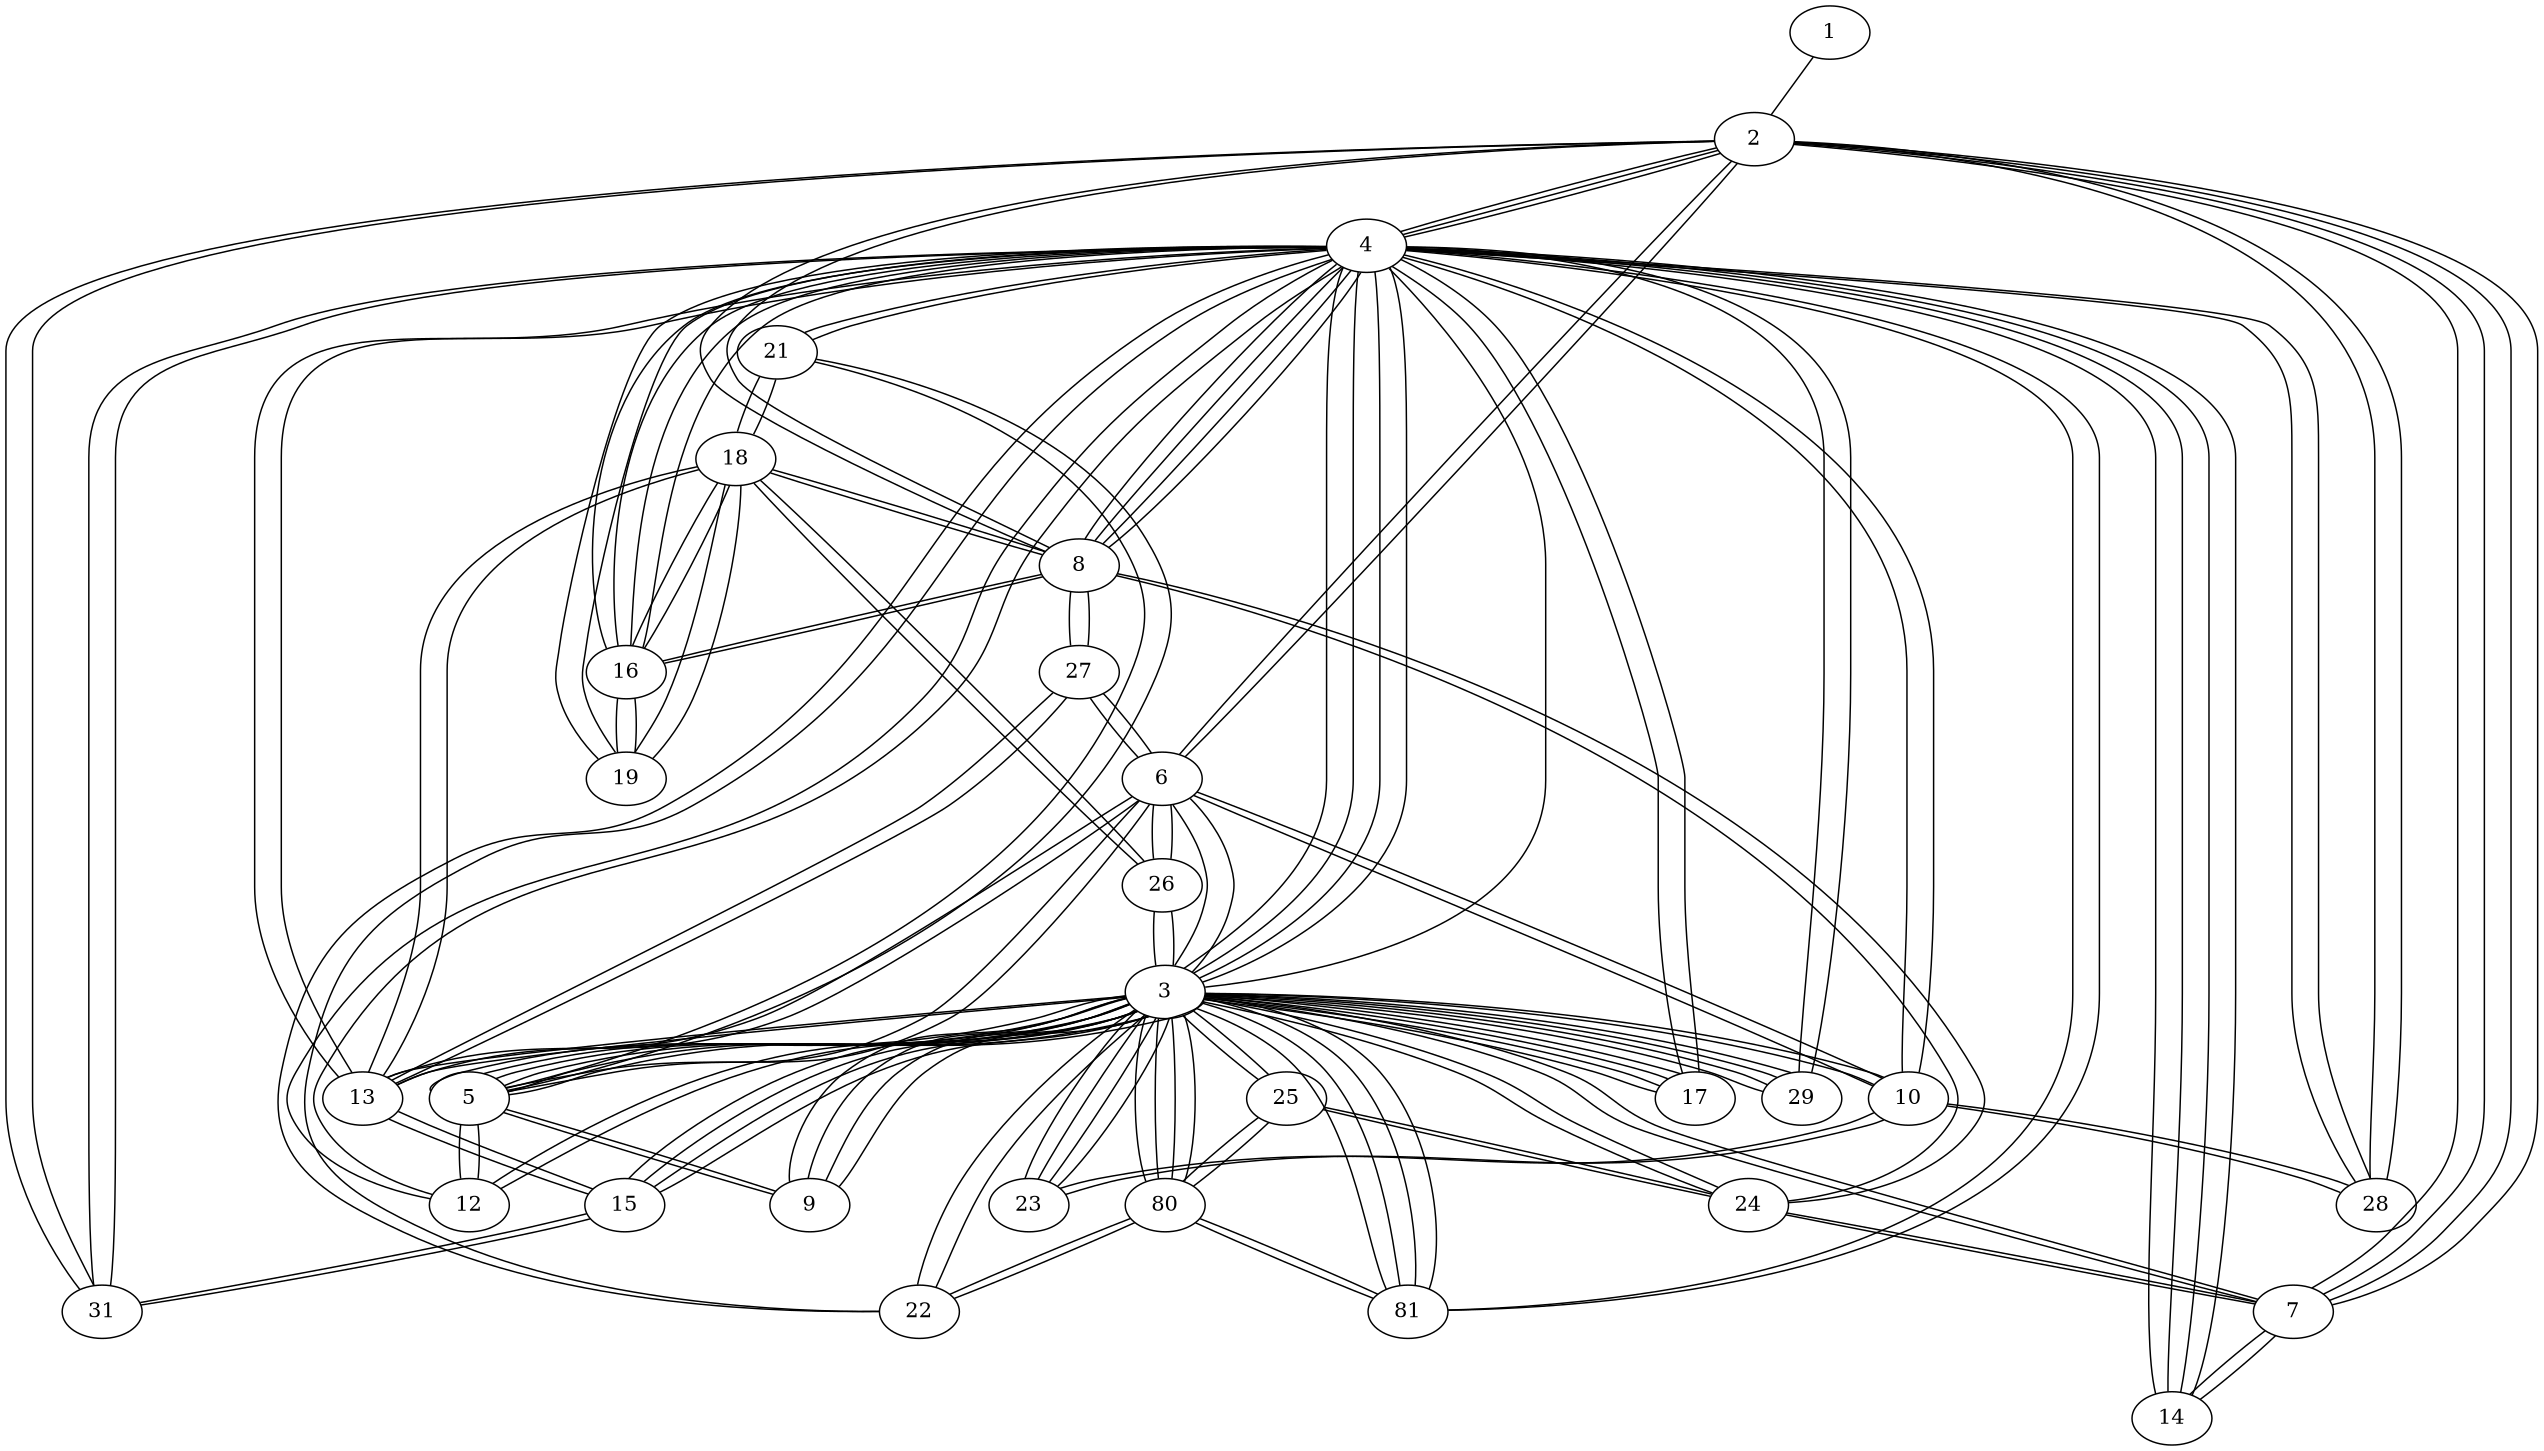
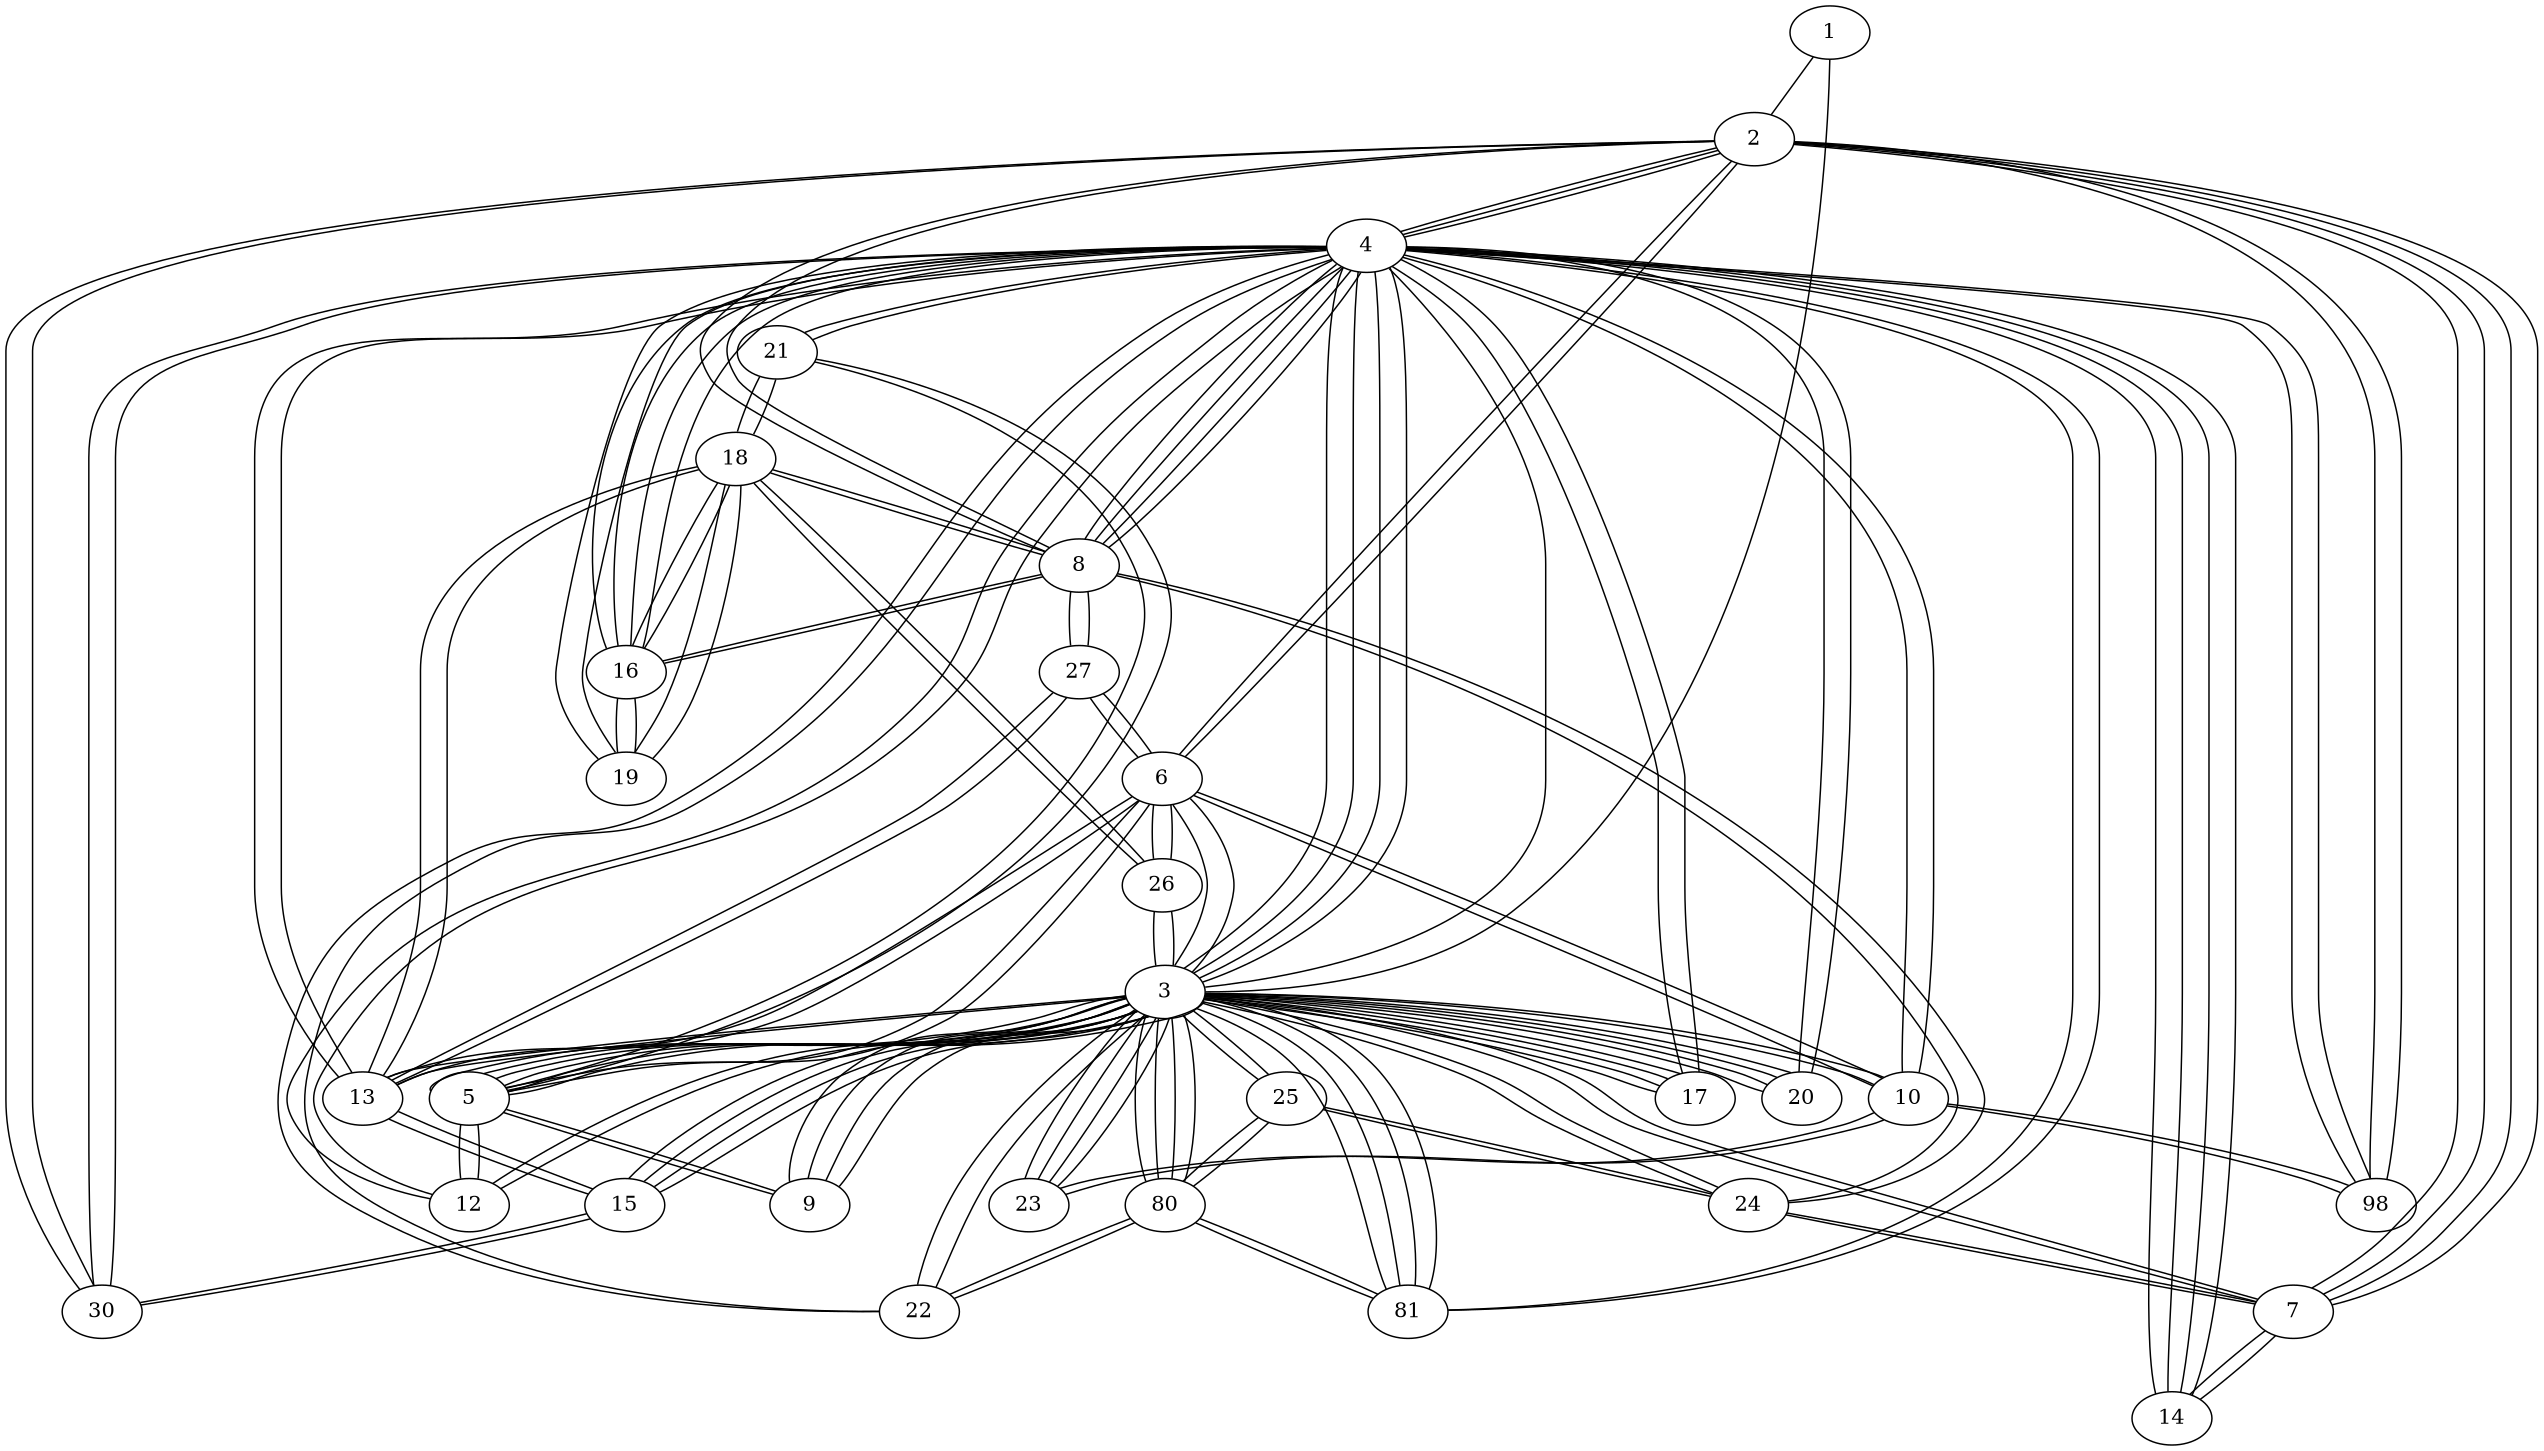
none -> (1697, 670)
(1802, 1099) -> (1802, 1099)
(2376, 1205) -> (2376, 1205)
(102, 1312) -> (102, 1312)
